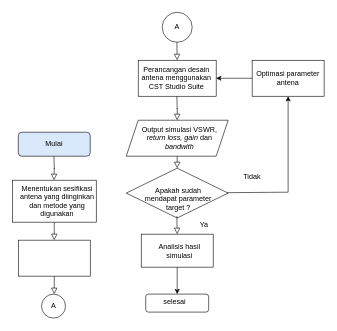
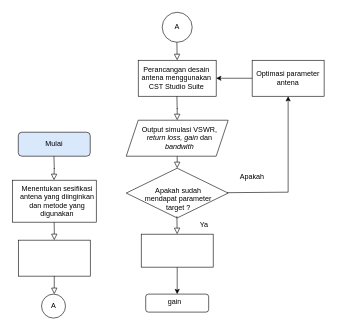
(252, 177) -> (252, 177)
(180, 251) -> none
(175, 302) -> (175, 302)
